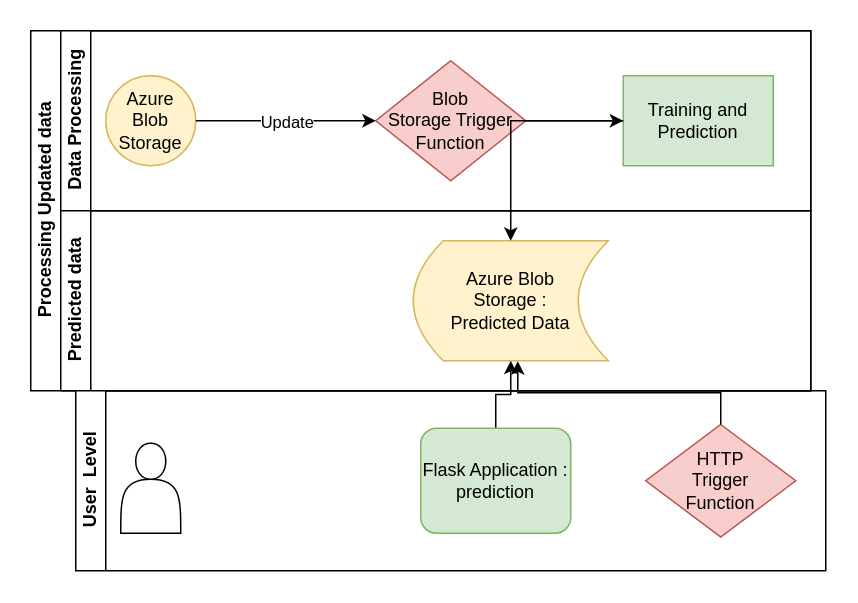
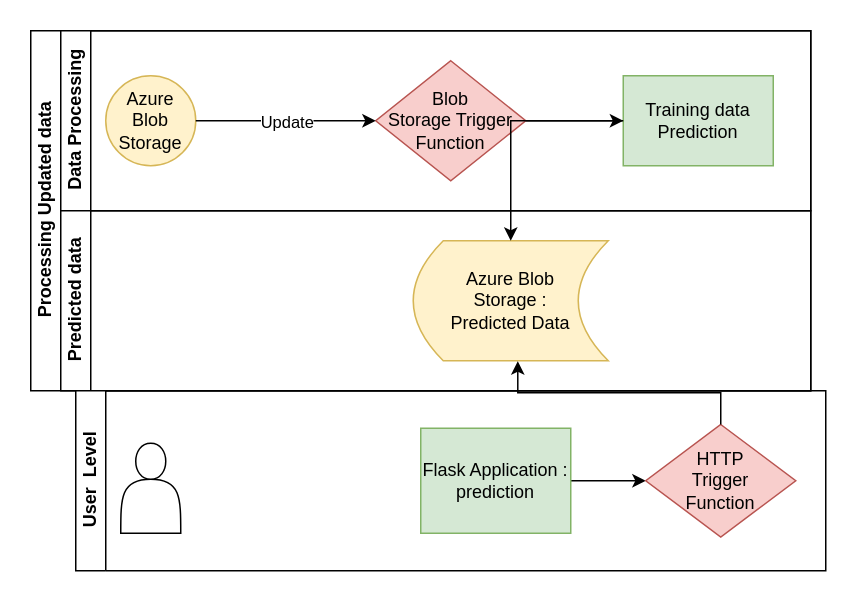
(698, 121) -> (698, 121)
(499, 395) -> (603, 481)
(496, 481) -> (496, 481)
